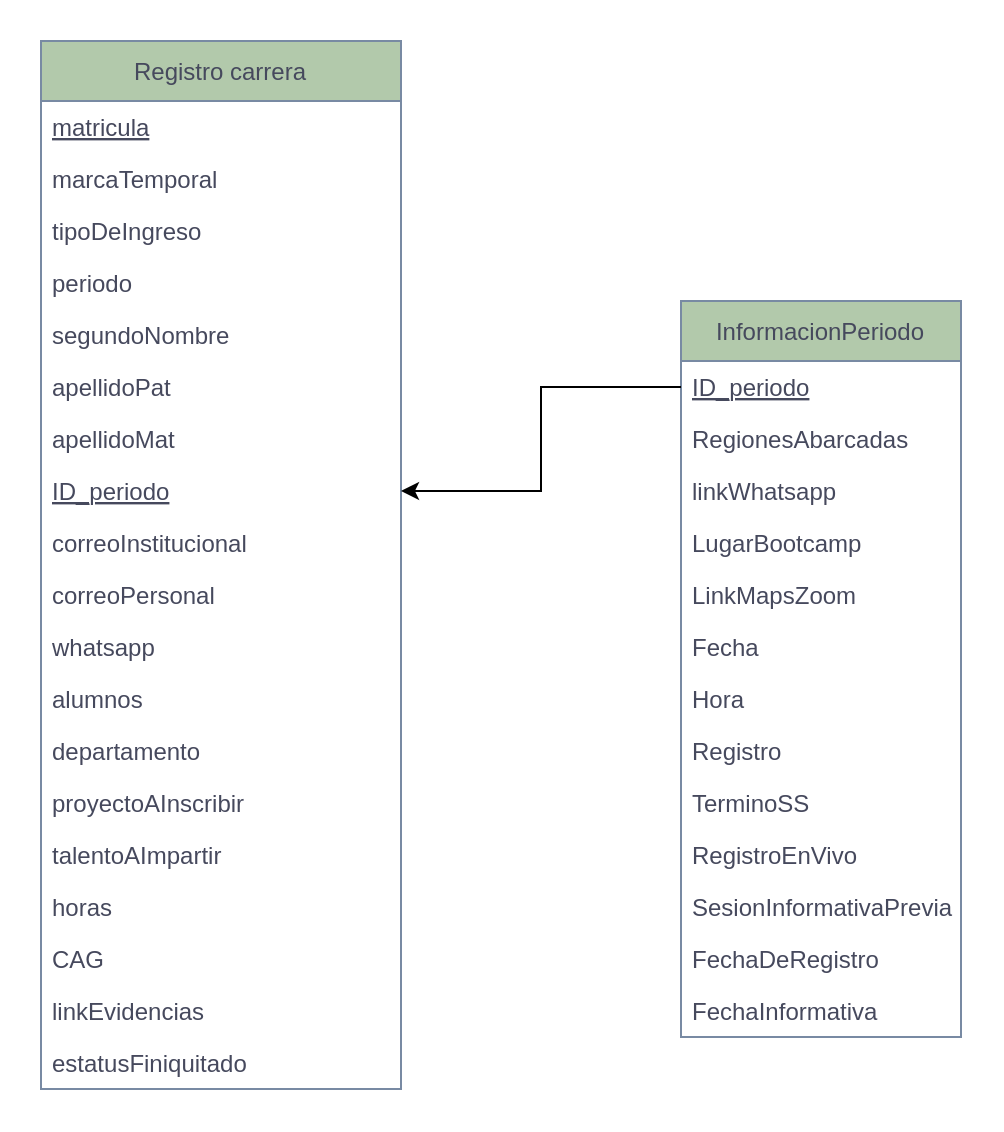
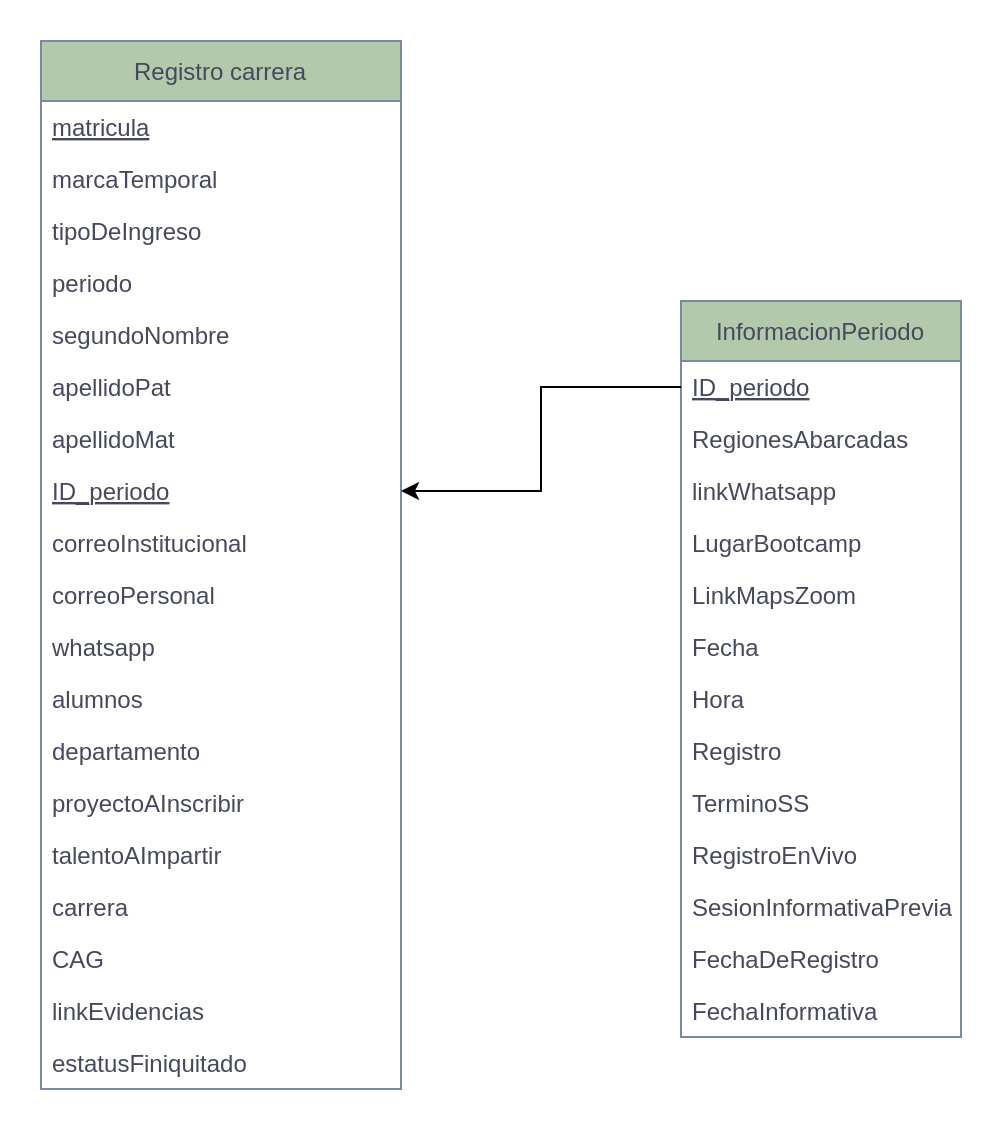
(86, 908) -> (99, 908)
